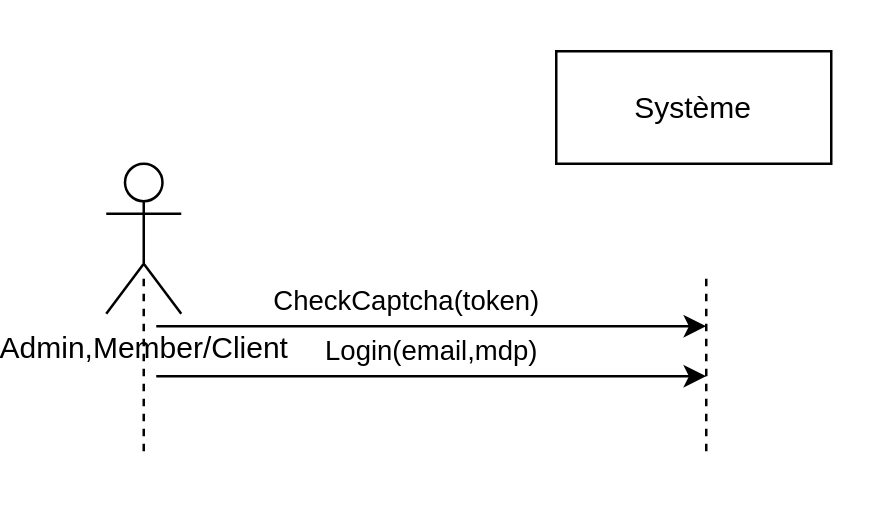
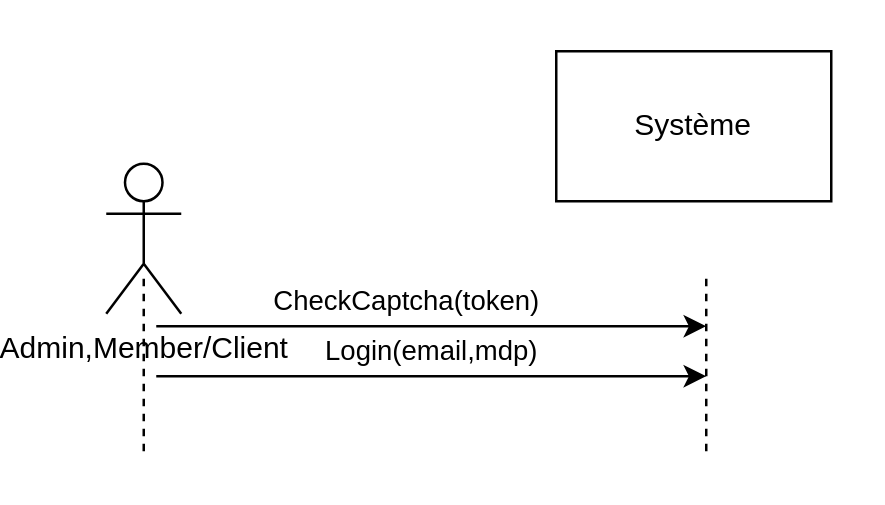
(694, 108) -> (694, 126)
